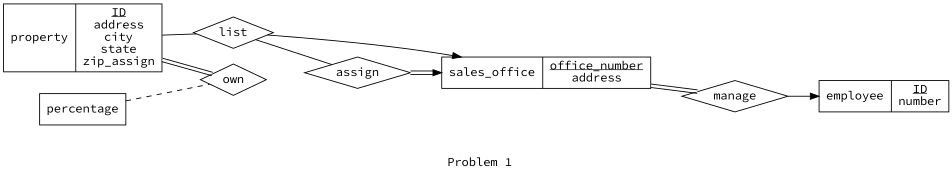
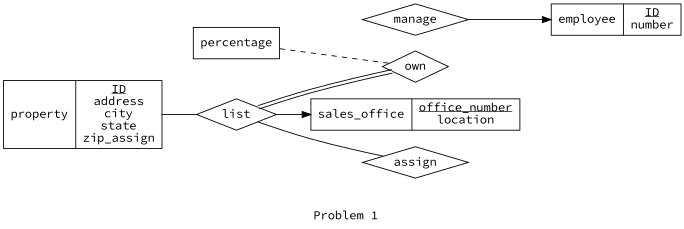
(187, 67) -> (325, 87)
(422, 73) -> none
(597, 78) -> (466, 120)
(674, 89) -> none
